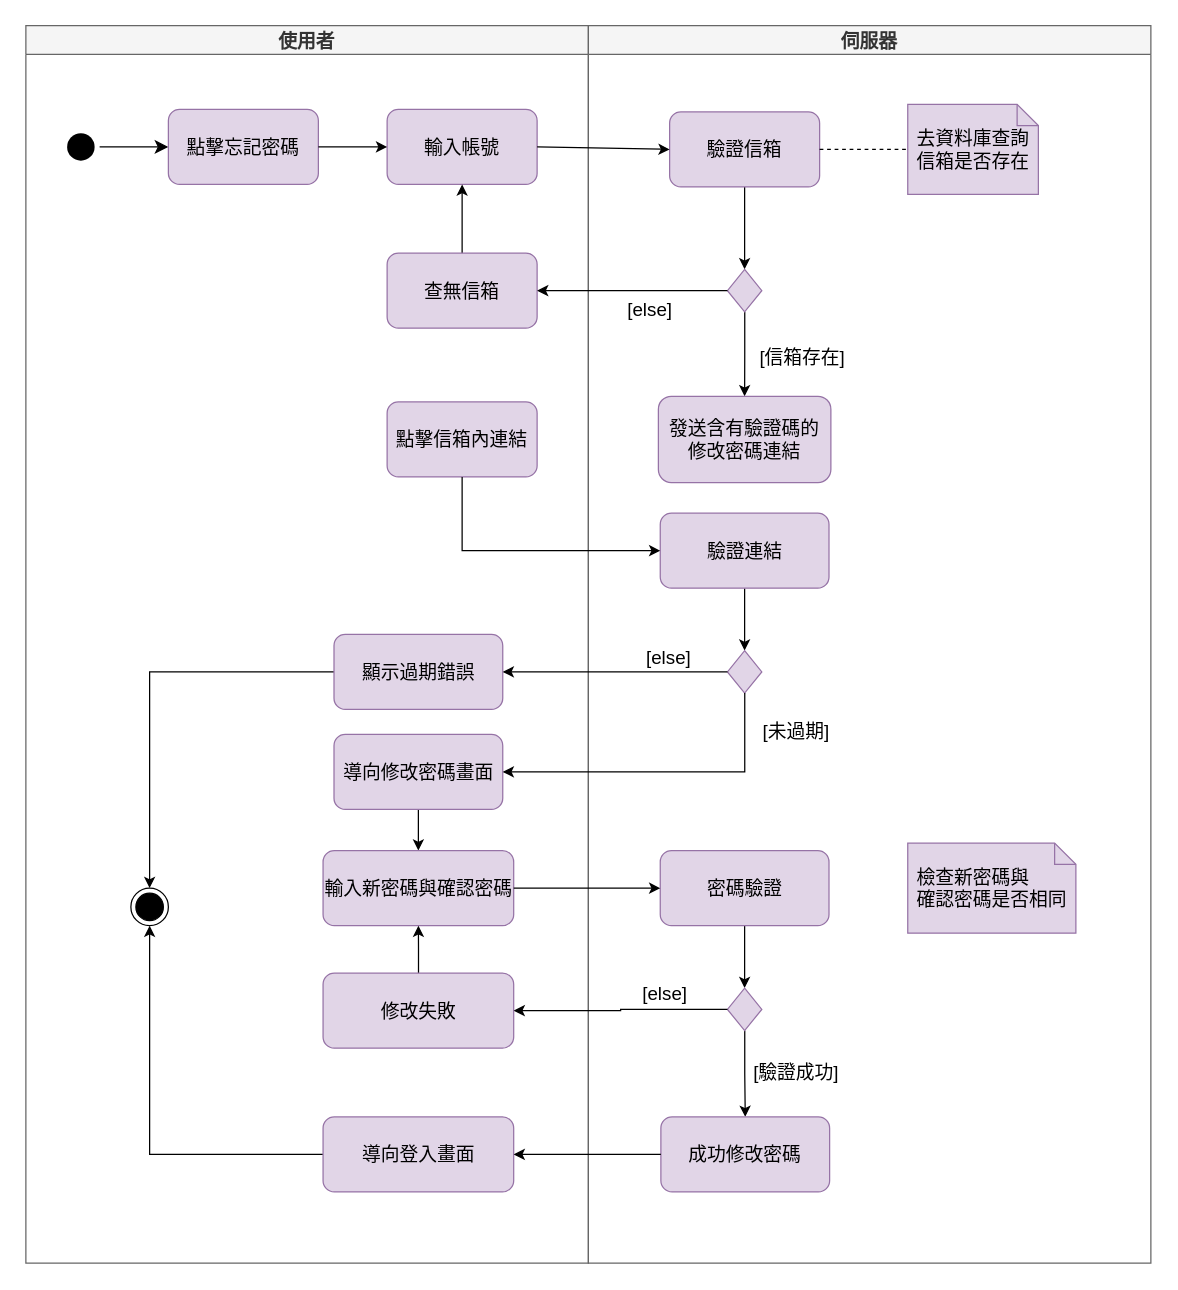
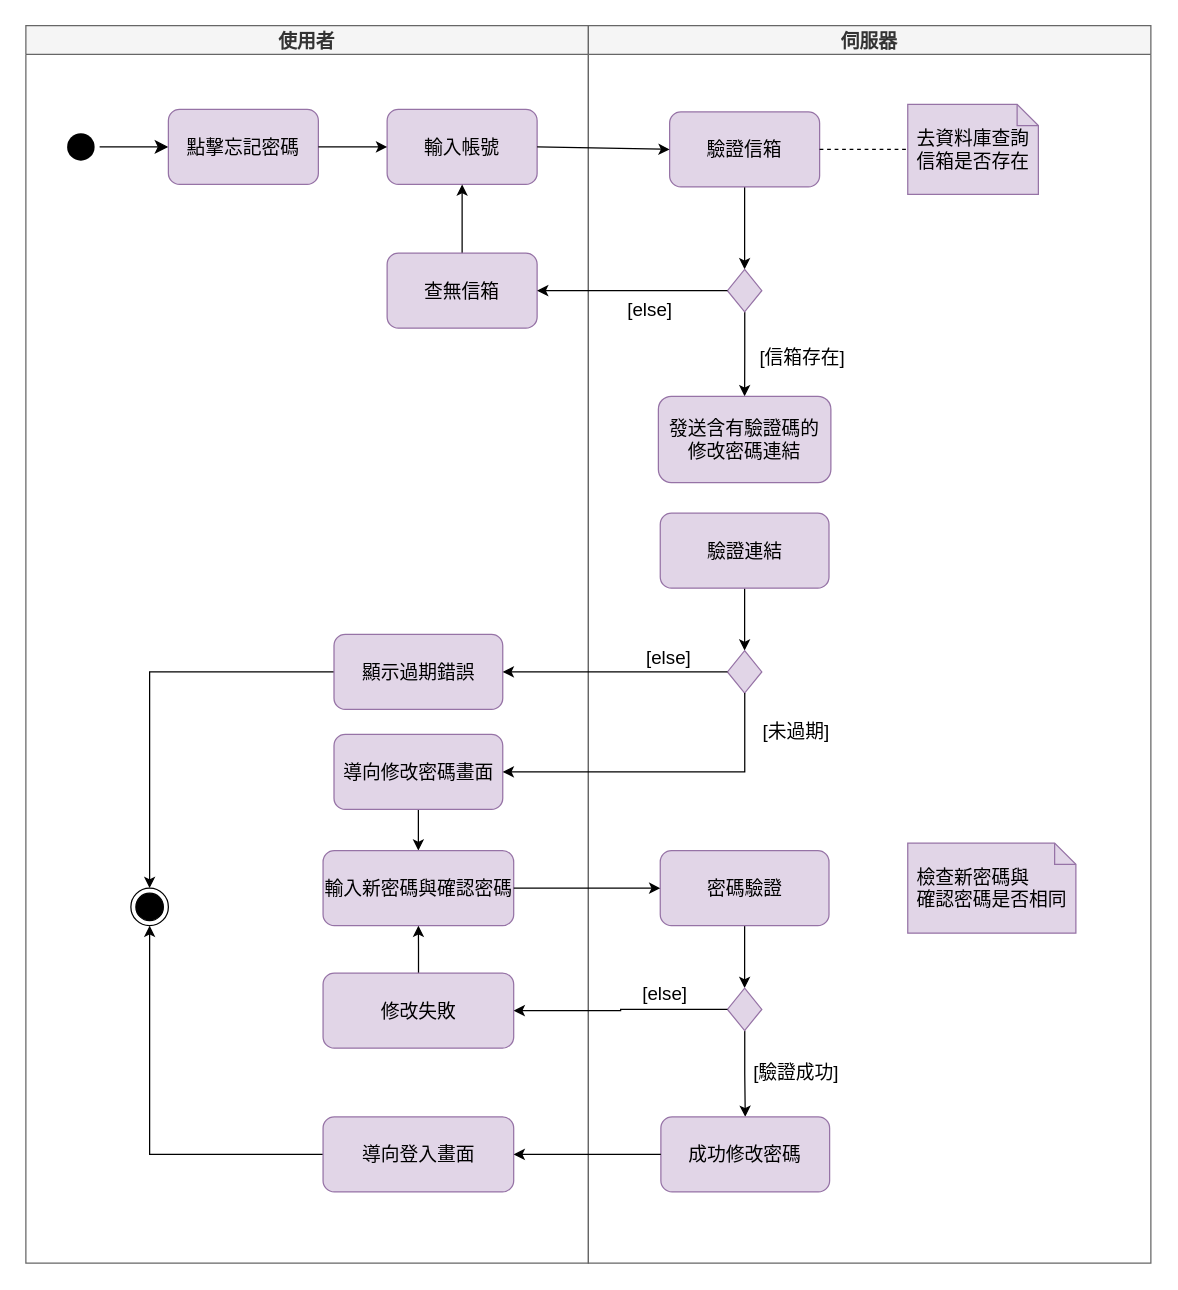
(462, 439) -> none
(520, 551) -> none
